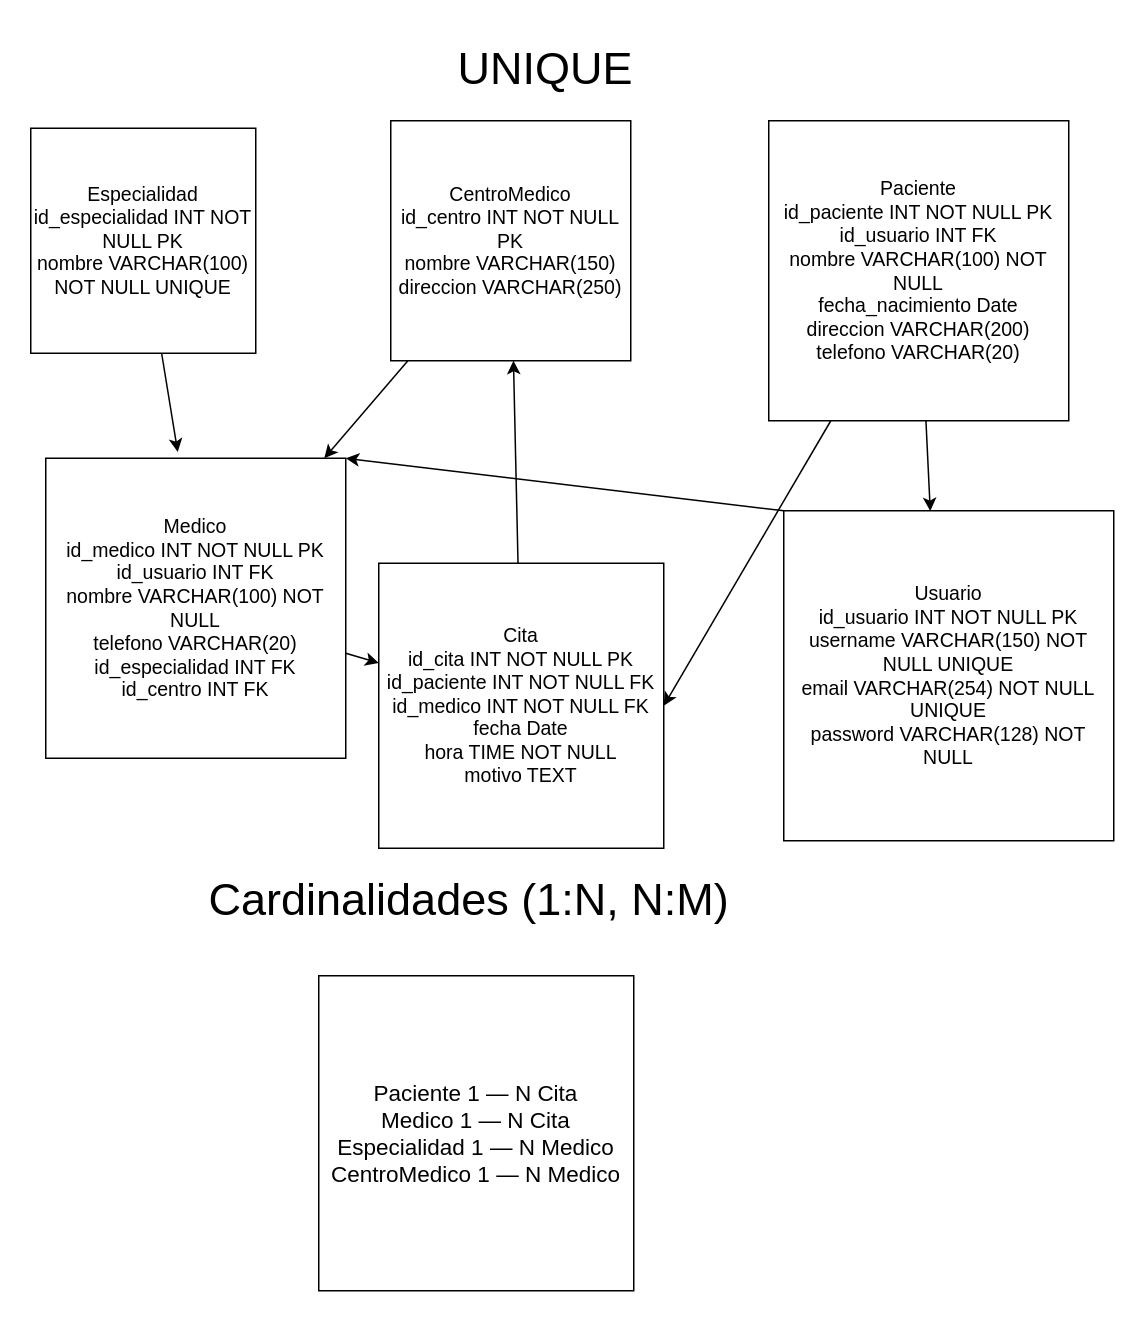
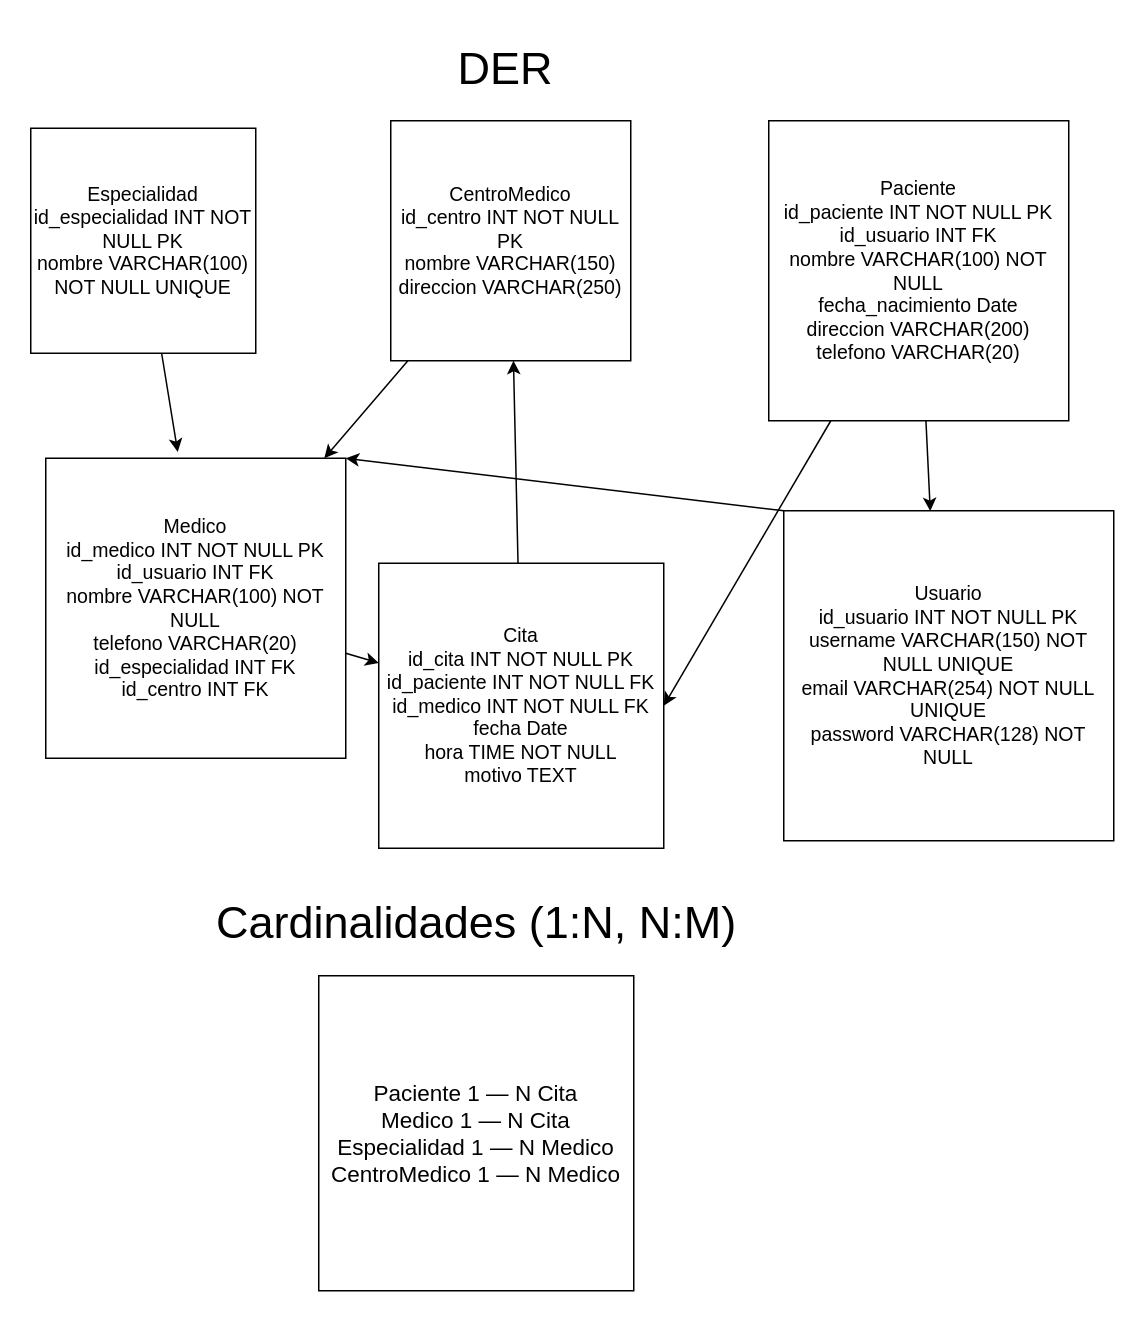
(534, 70) -> (496, 70)
(503, 893) -> (511, 916)
